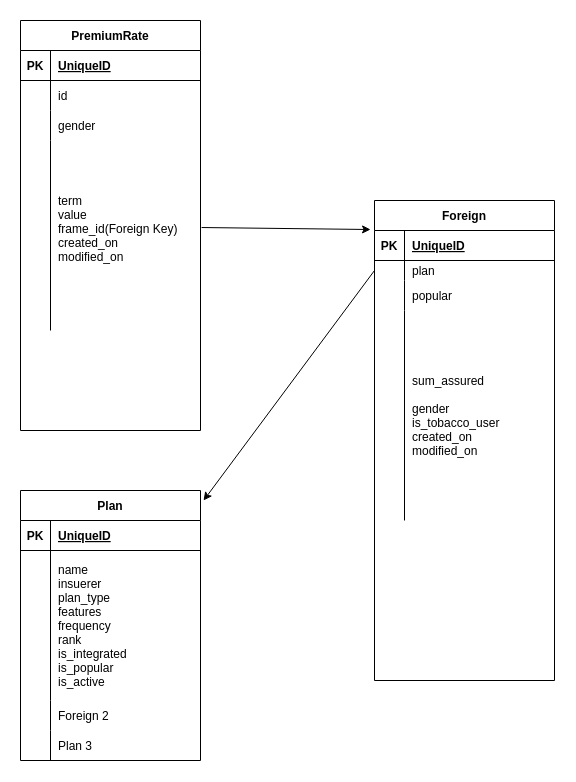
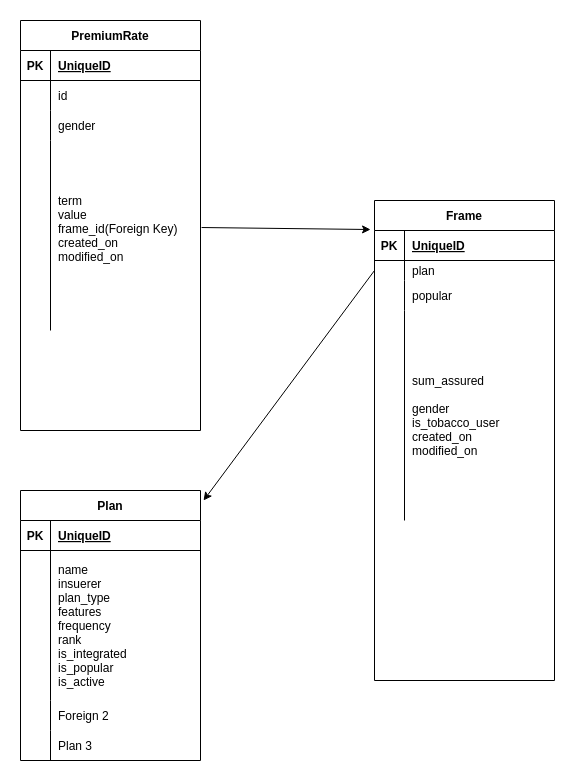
(464, 216) -> (464, 216)
